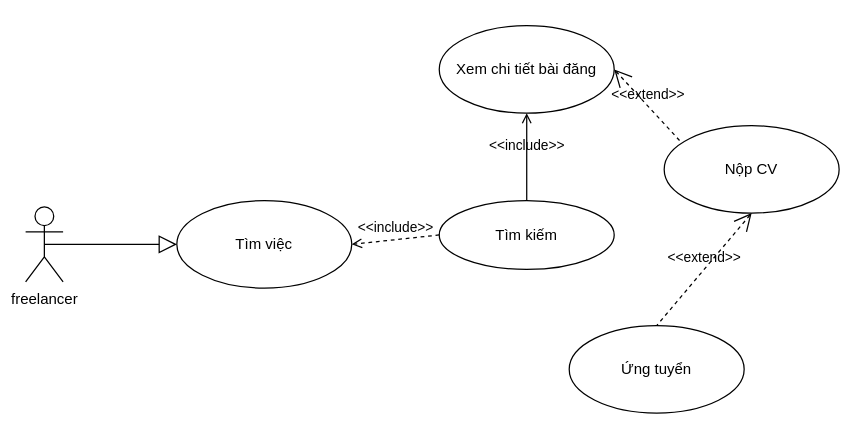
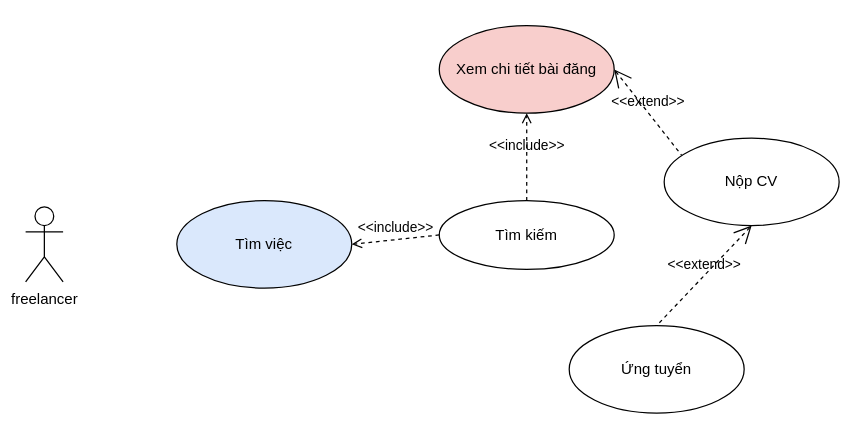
(527, 69) -> (527, 69)
(527, 157) -> (527, 157)
(752, 169) -> (752, 182)
(103, 244) -> none
(264, 244) -> (264, 244)
